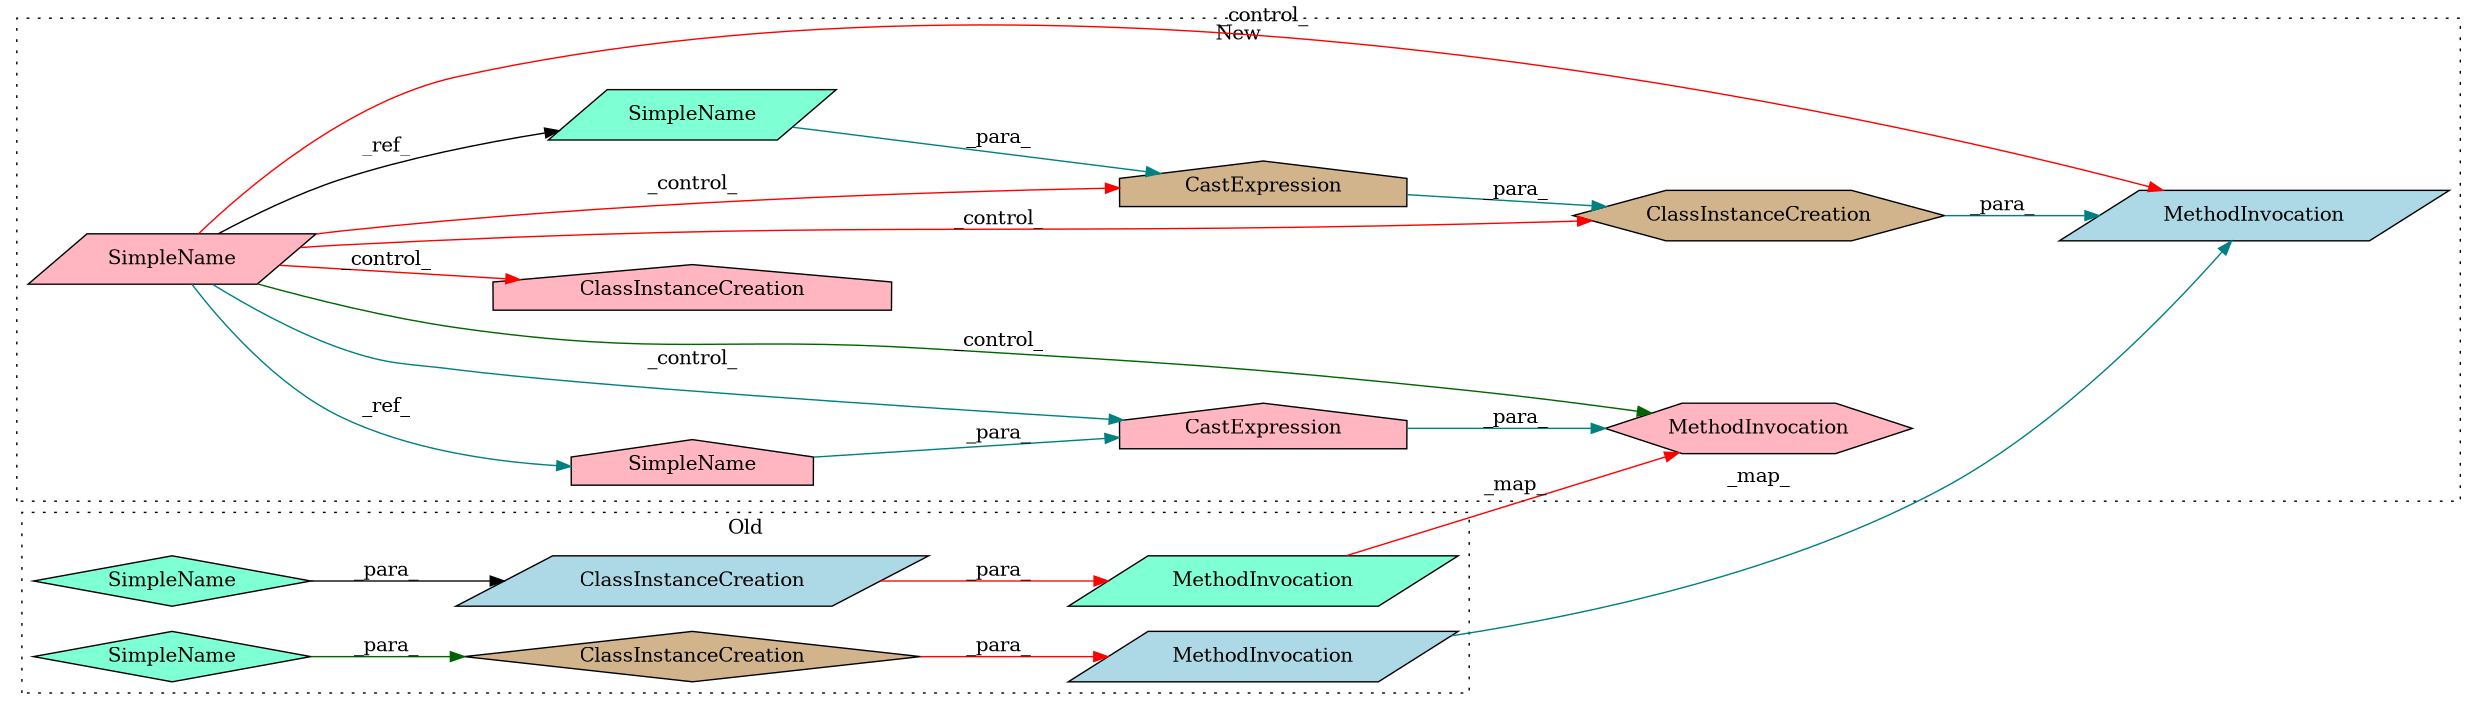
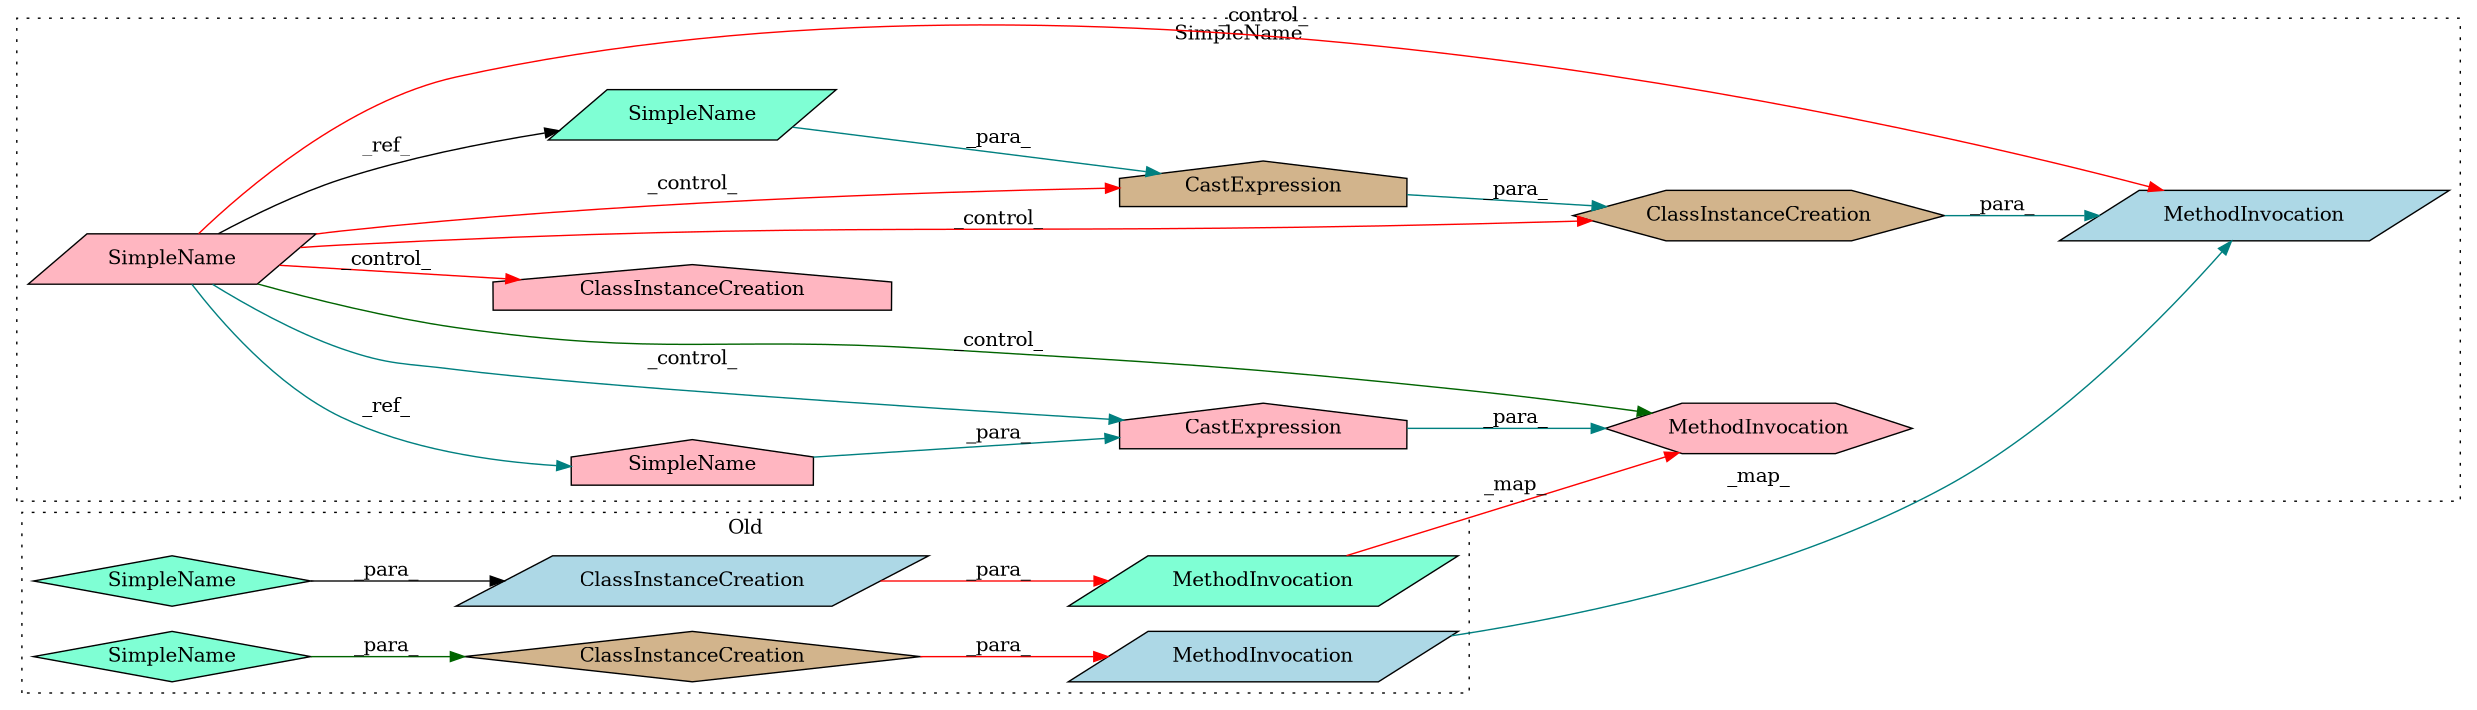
(1239, 34) -> (1239, 34)
